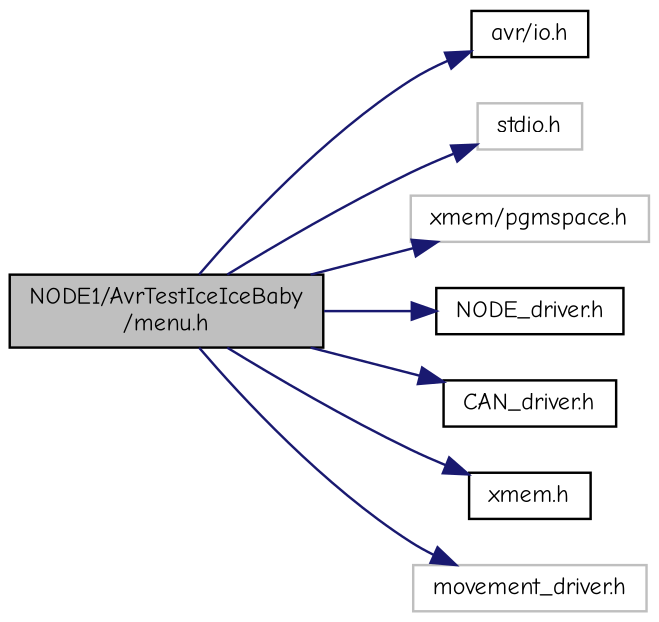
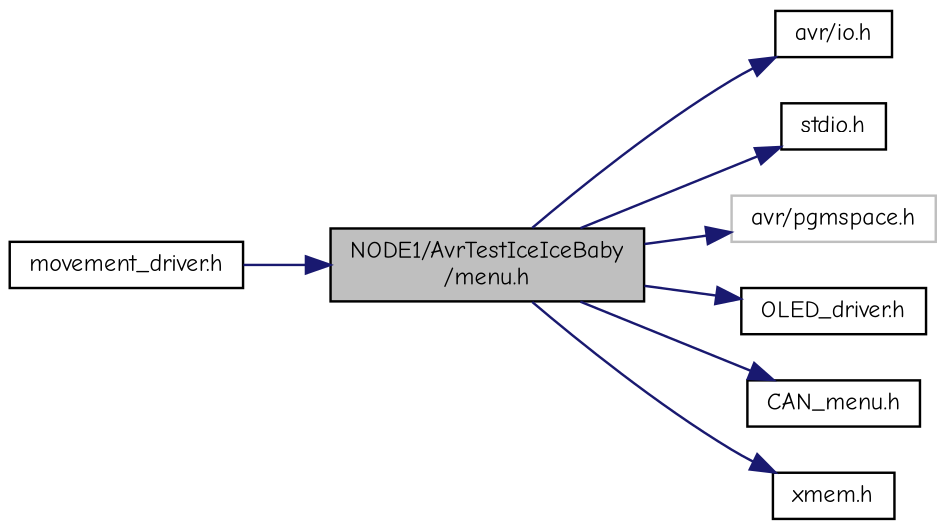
(530, 126) -> (834, 126)
(530, 219) -> (834, 219)
(530, 311) -> (834, 311)
(530, 403) -> (834, 403)
(308, 461) -> (274, 265)
(530, 588) -> (126, 265)
